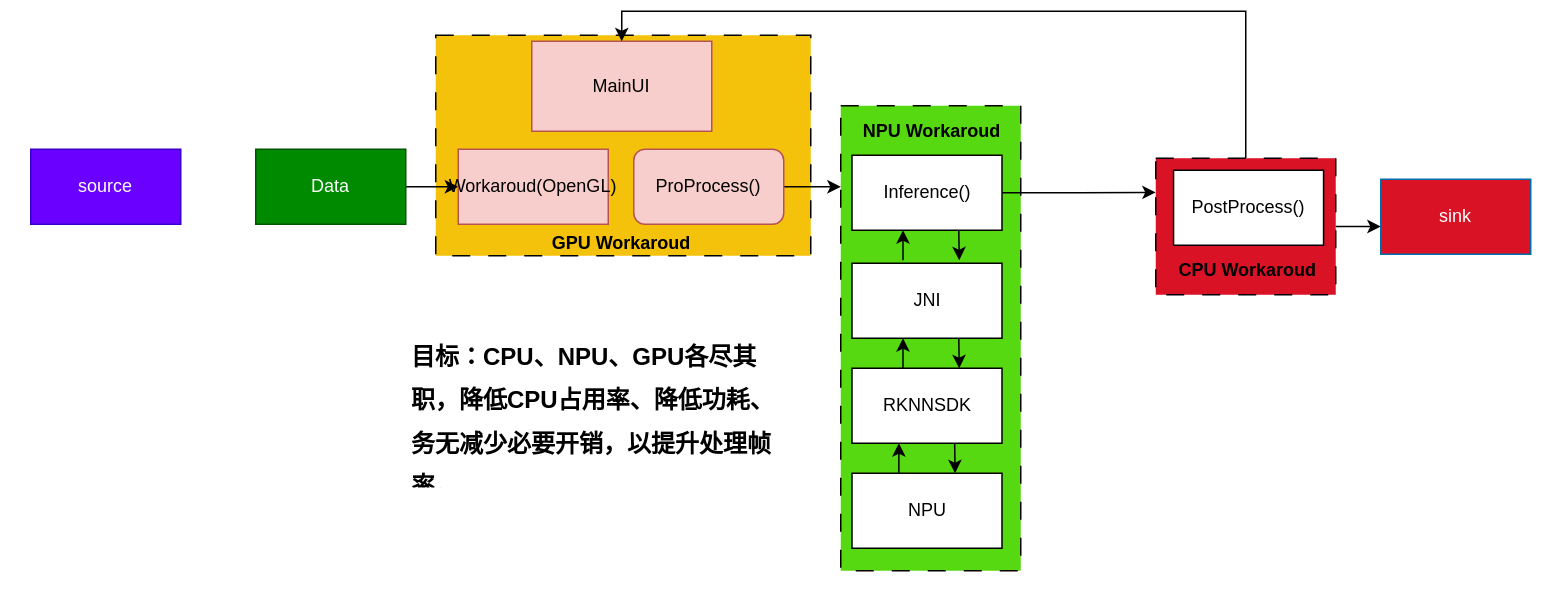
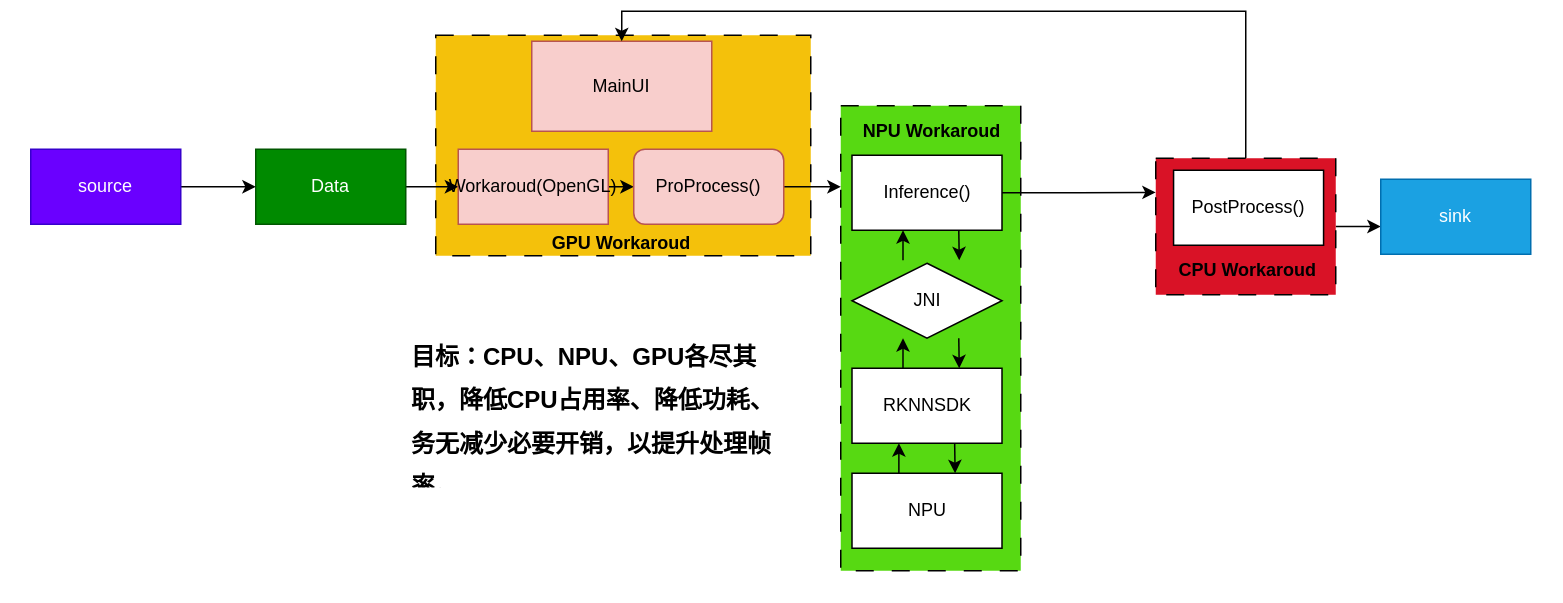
none -> (213, 187)
none -> (616, 187)
(1456, 217) -> (1456, 217)
(927, 301) -> (927, 301)
